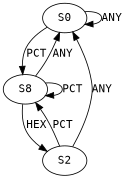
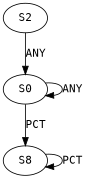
(47, 59) -> none
(51, 127) -> none
(25, 128) -> none
